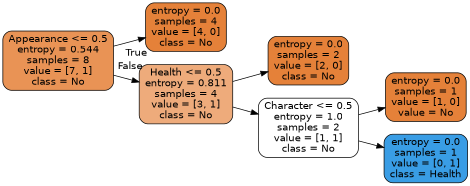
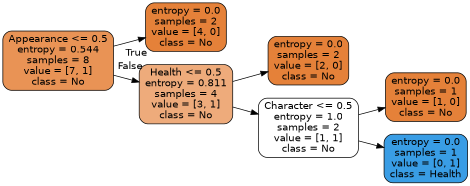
(186, 27) -> (186, 27)
(426, 97) -> (426, 97)
